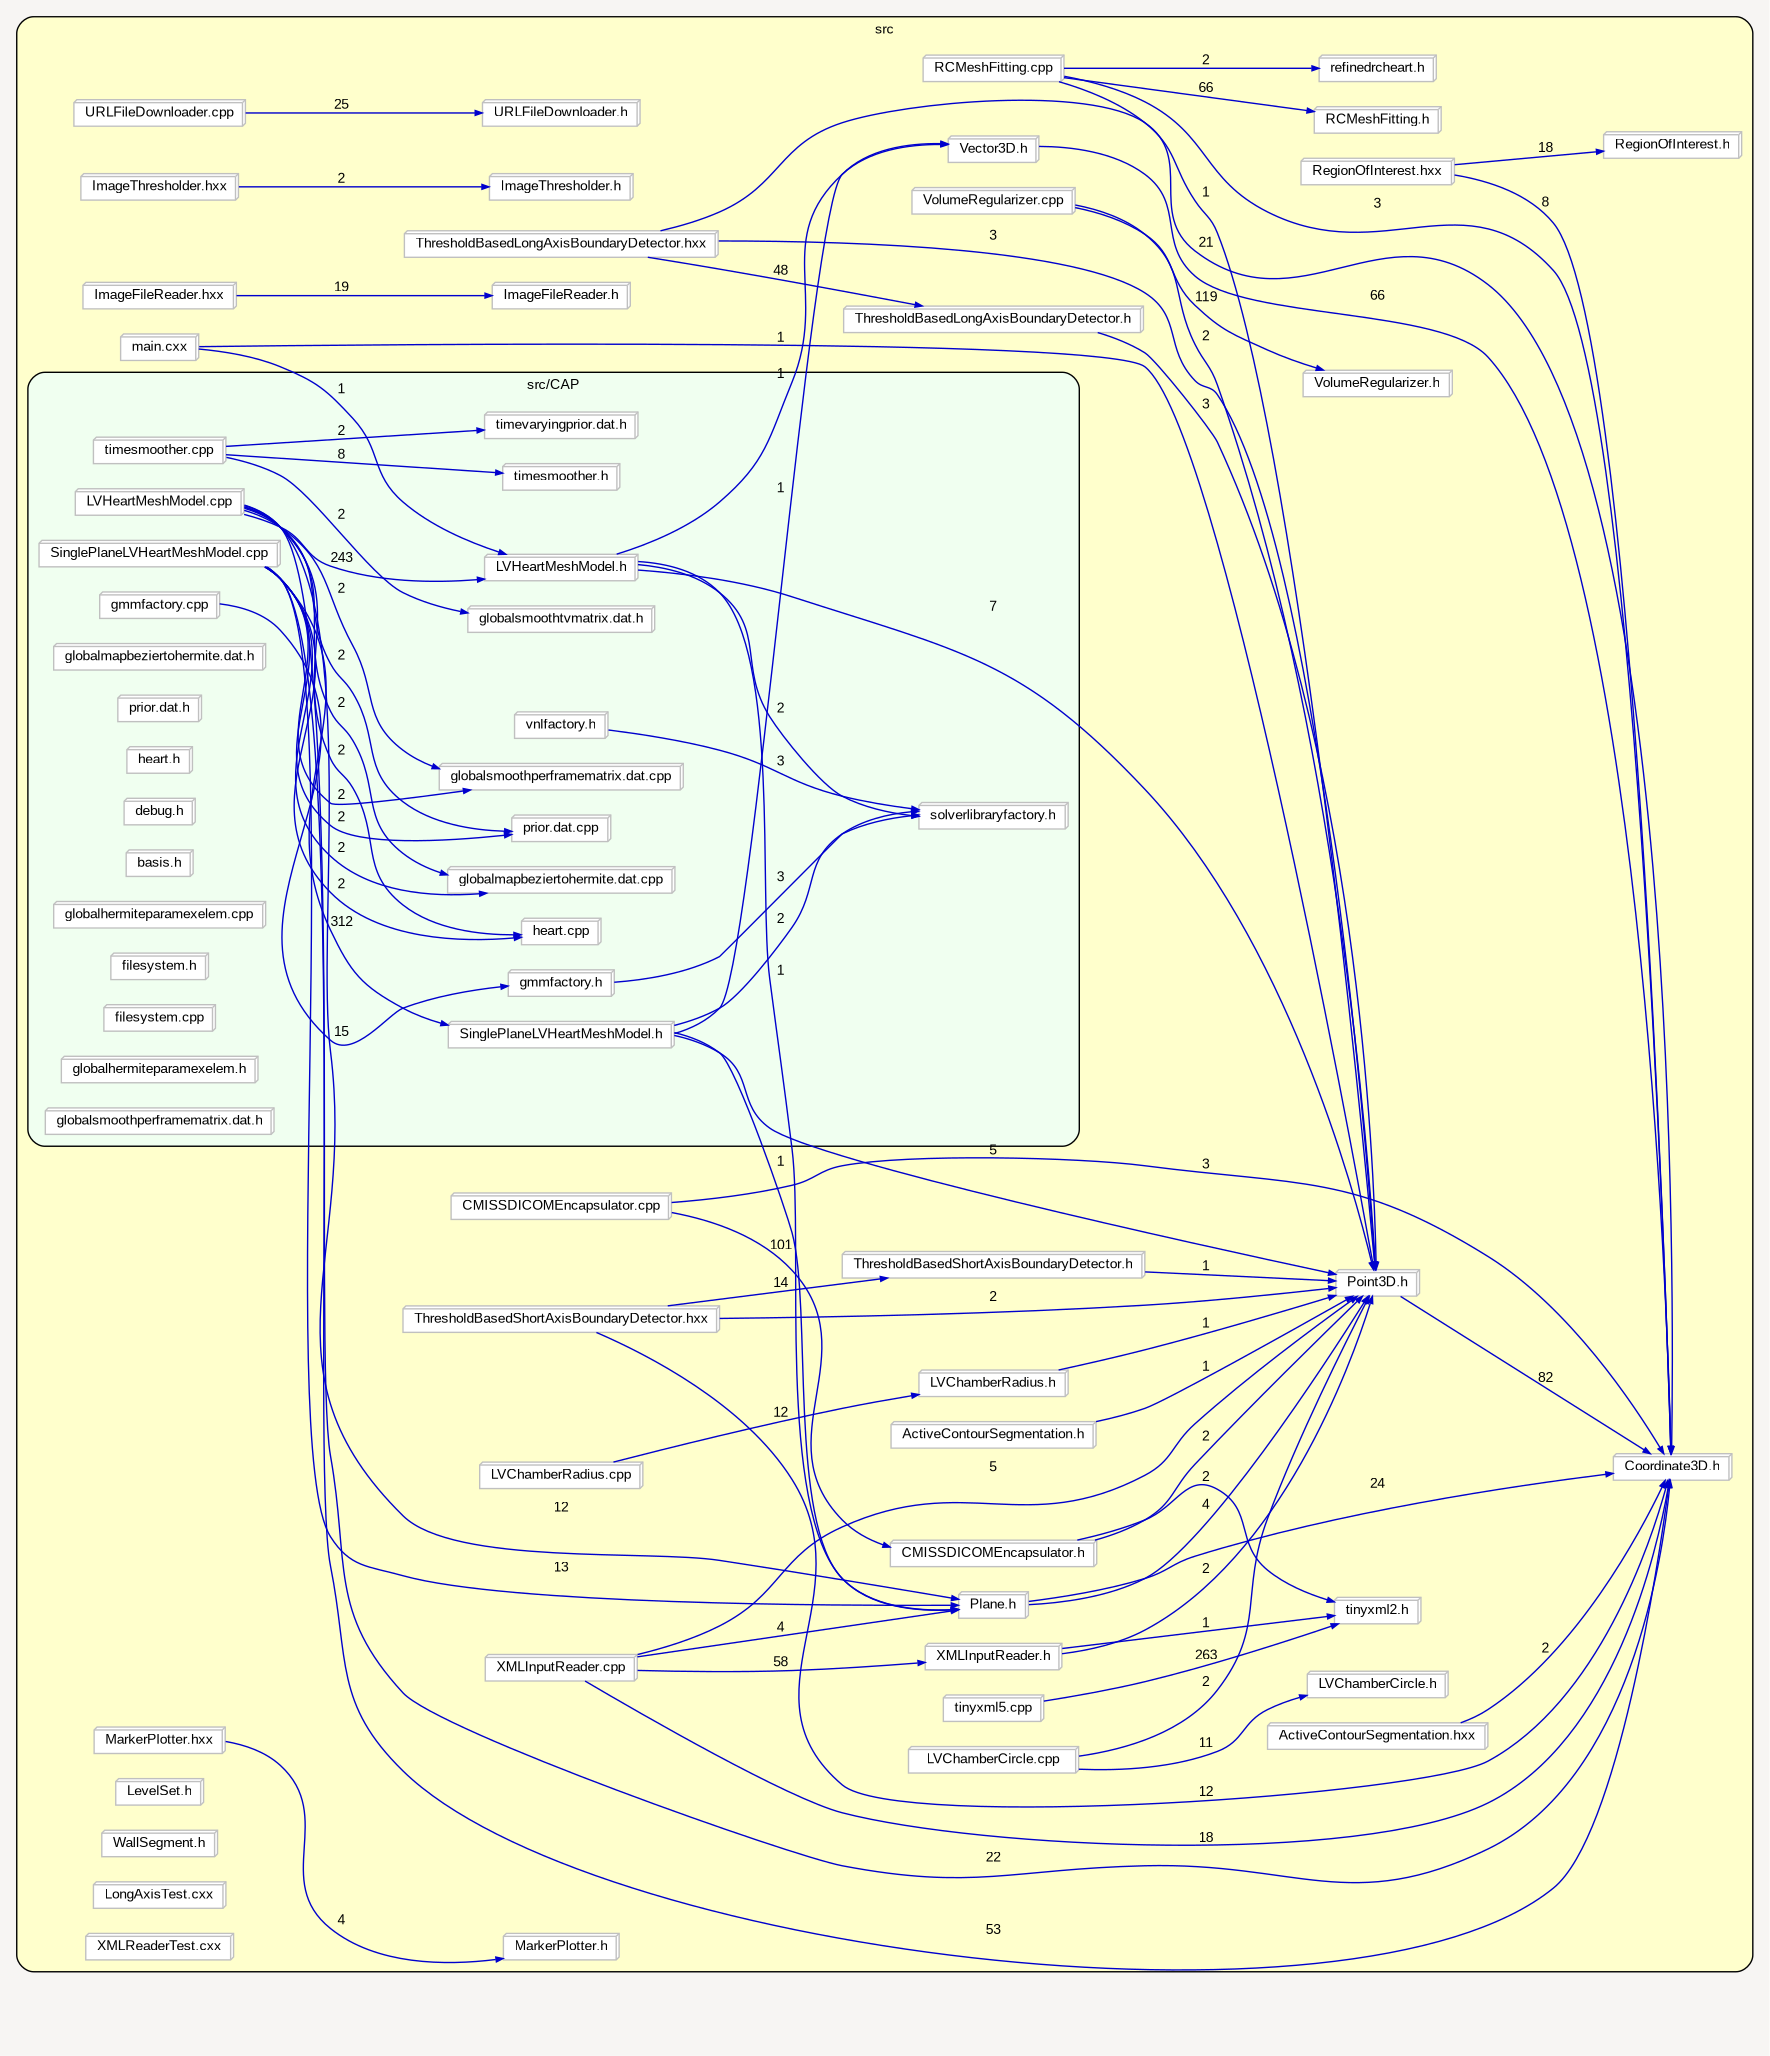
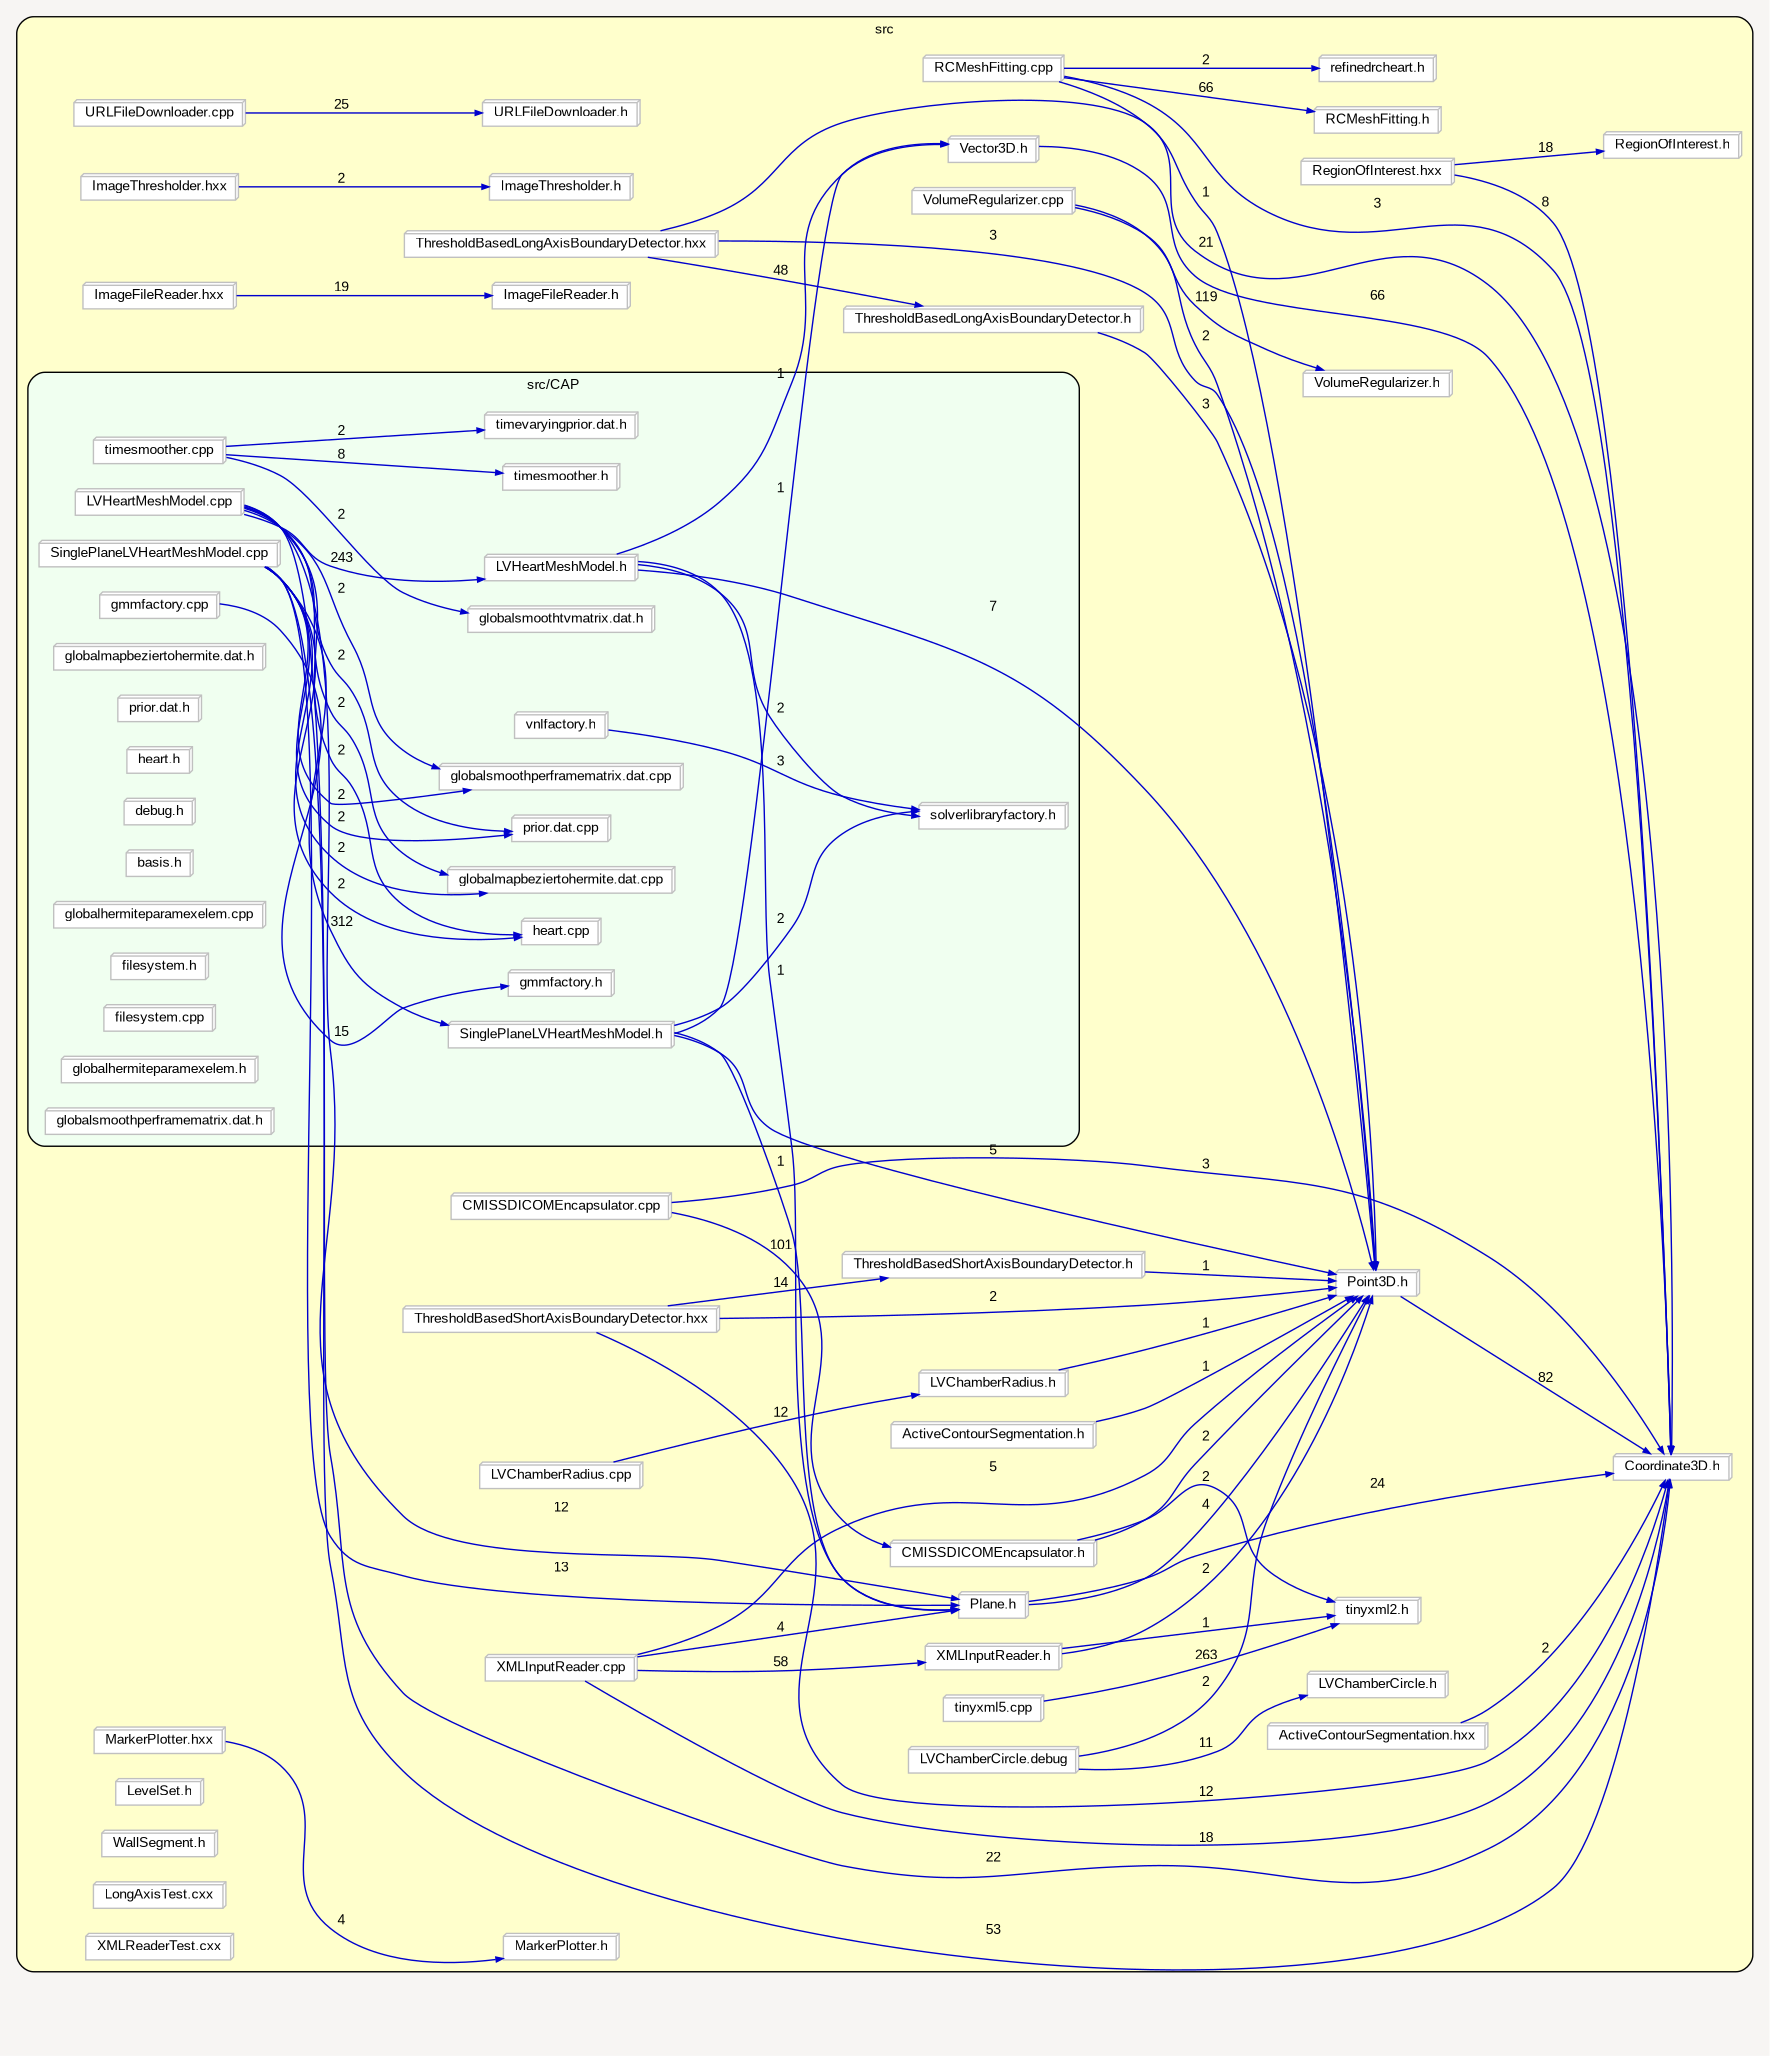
(160, 347) -> none
(755, 921) -> none
(994, 1760) -> (994, 1760)
